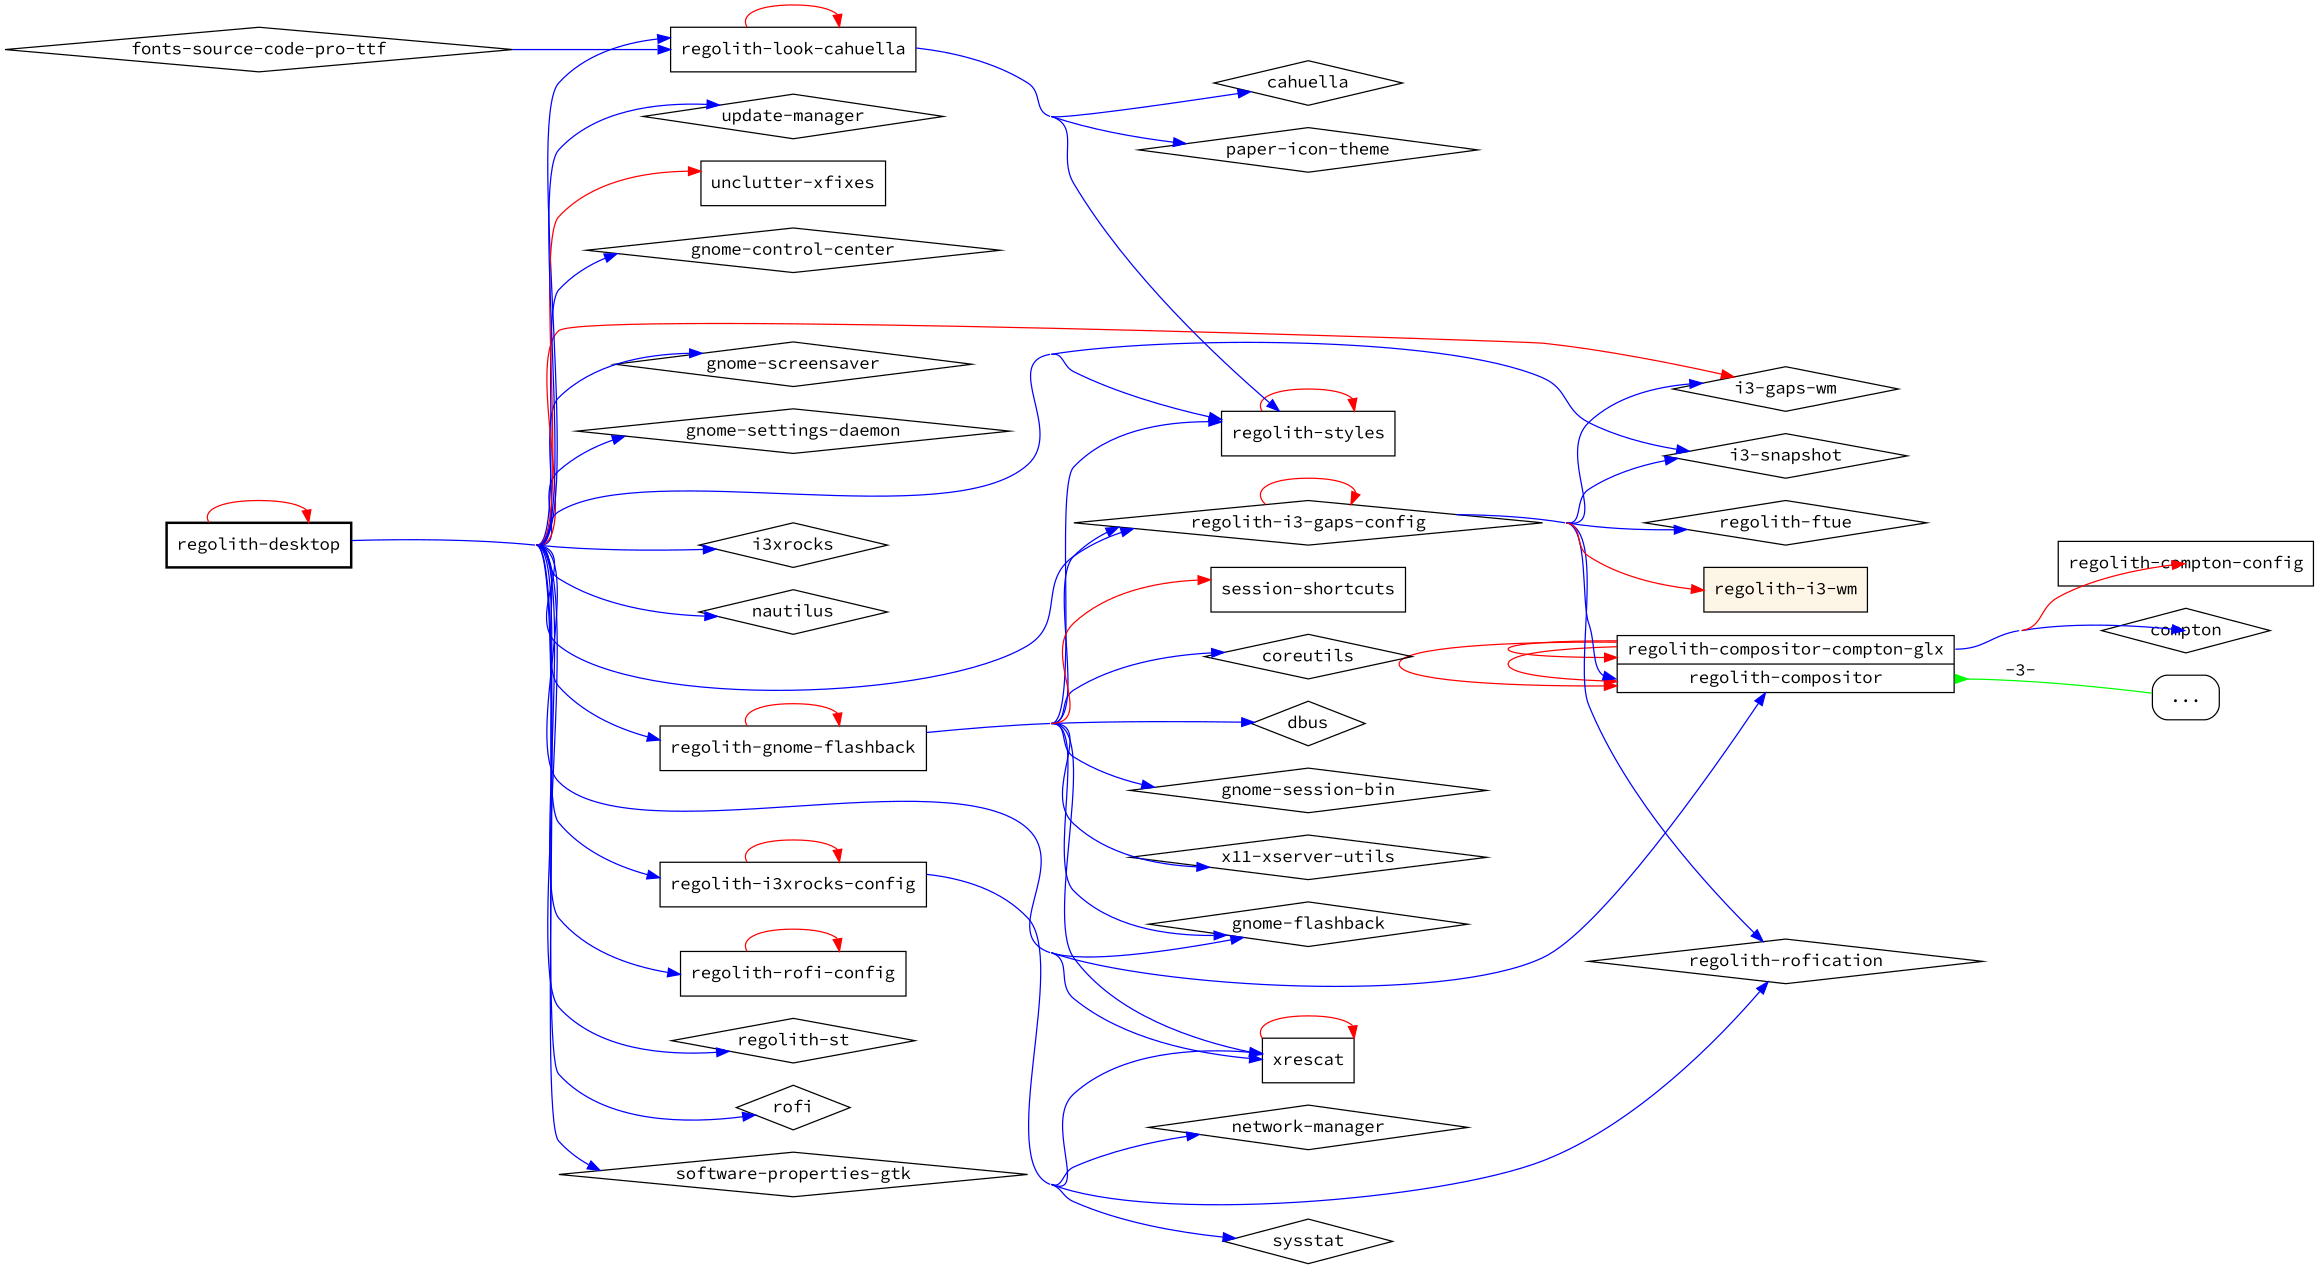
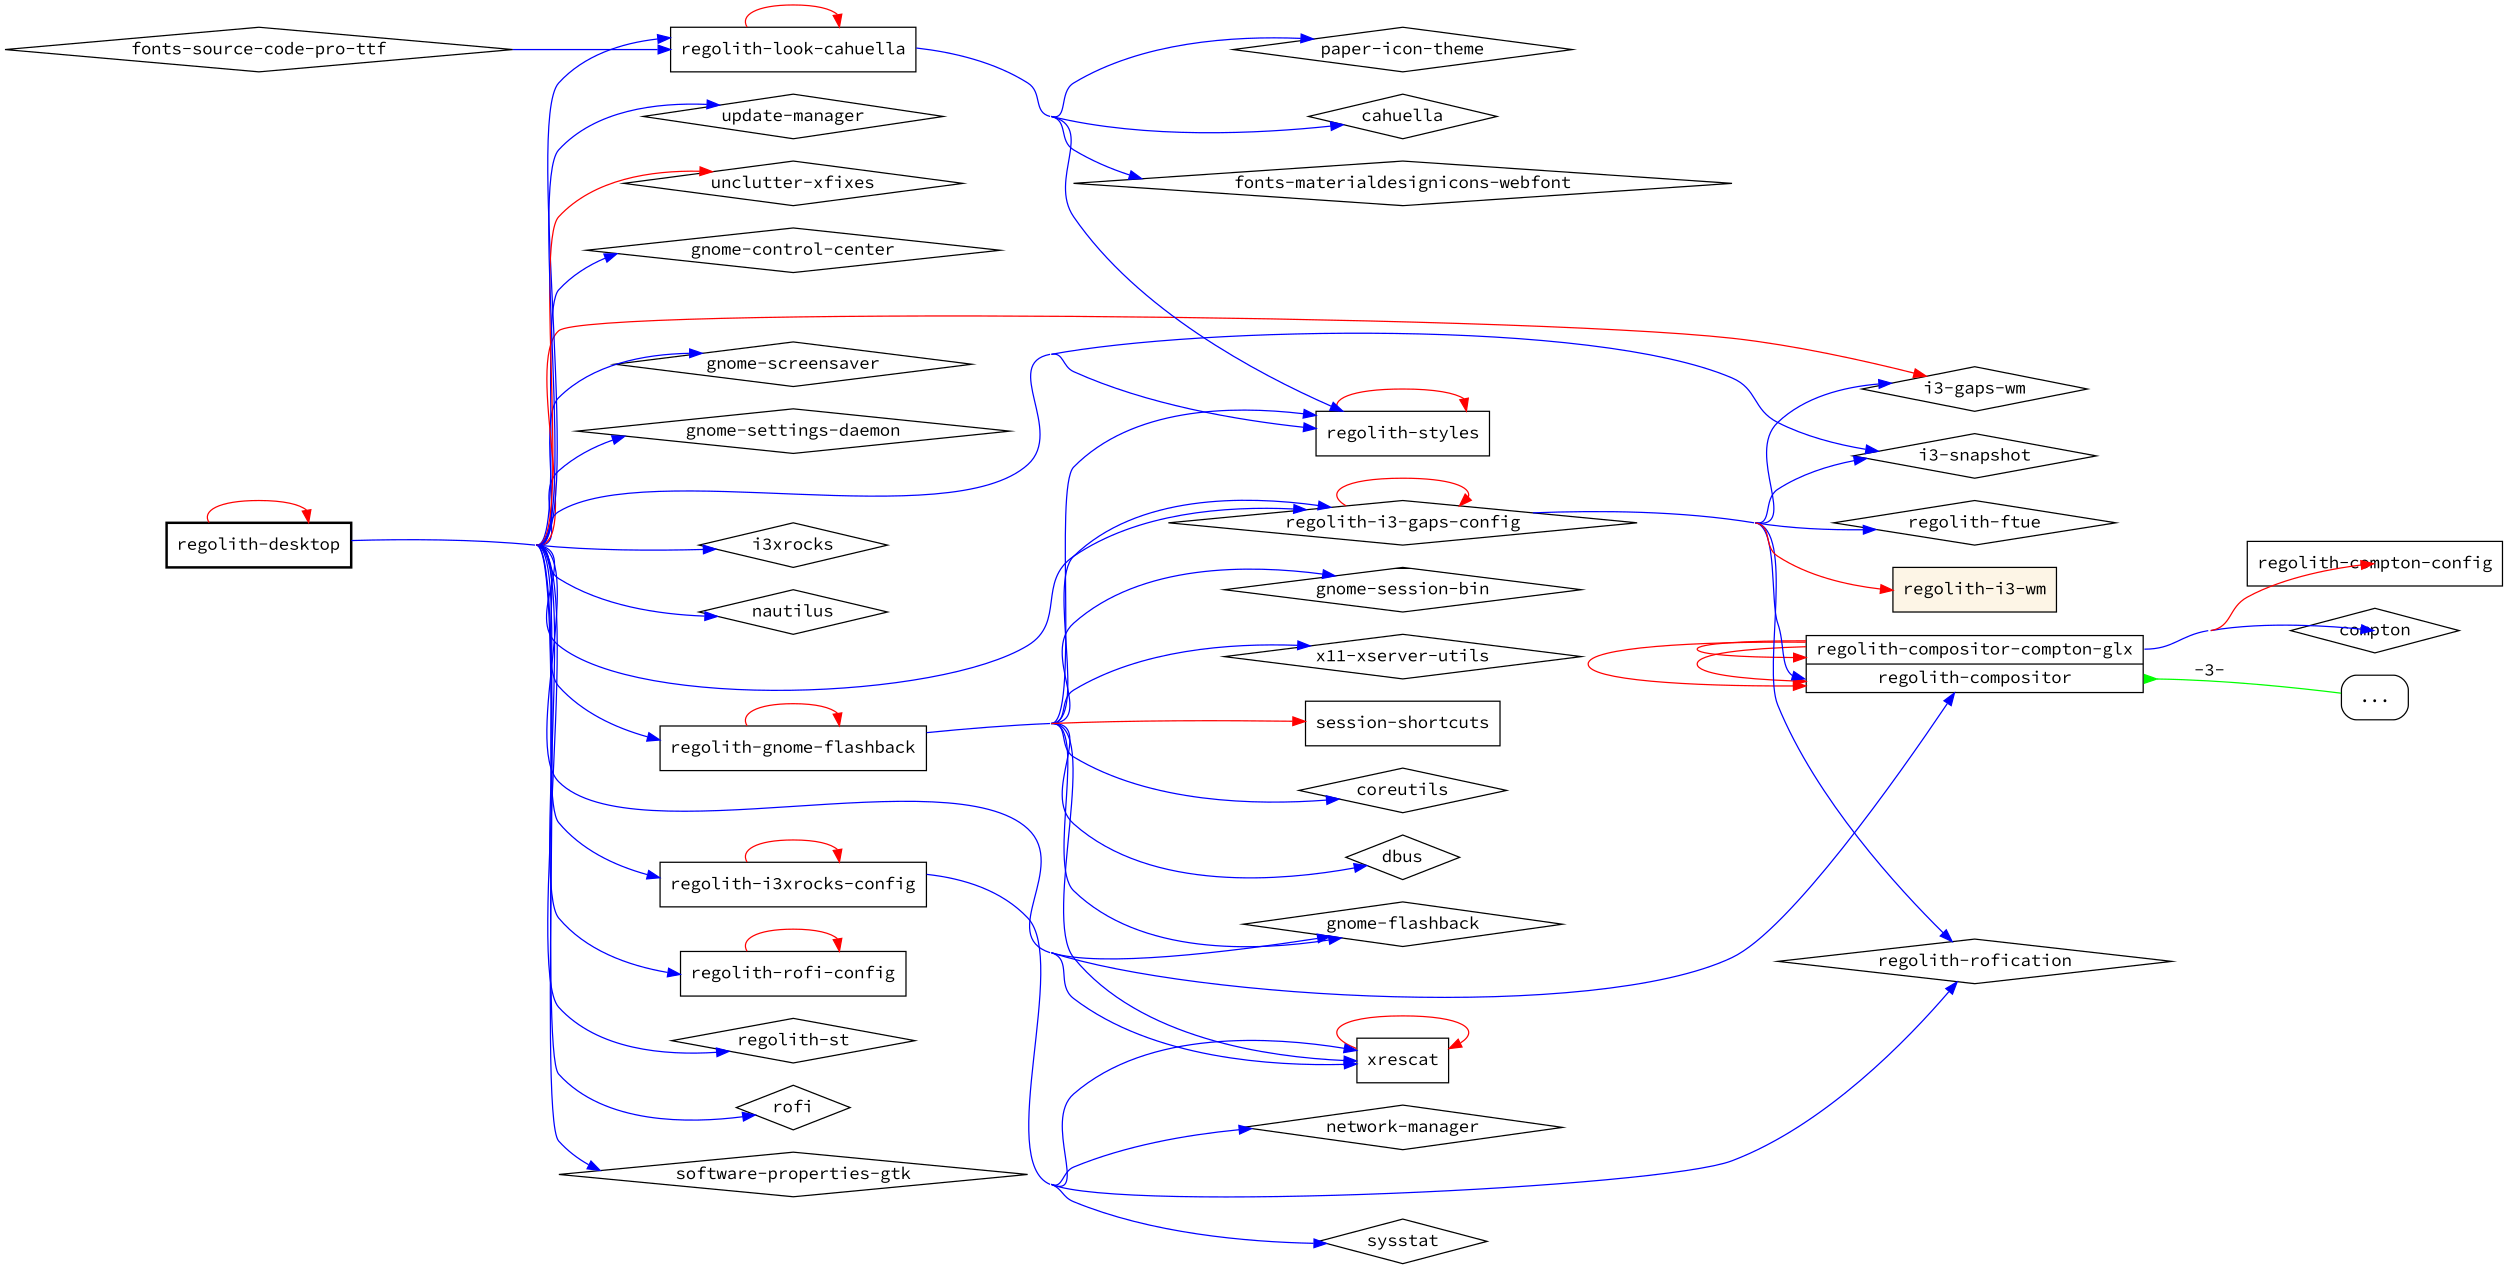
(793, 183) -> (793, 183)
none -> (1403, 183)
